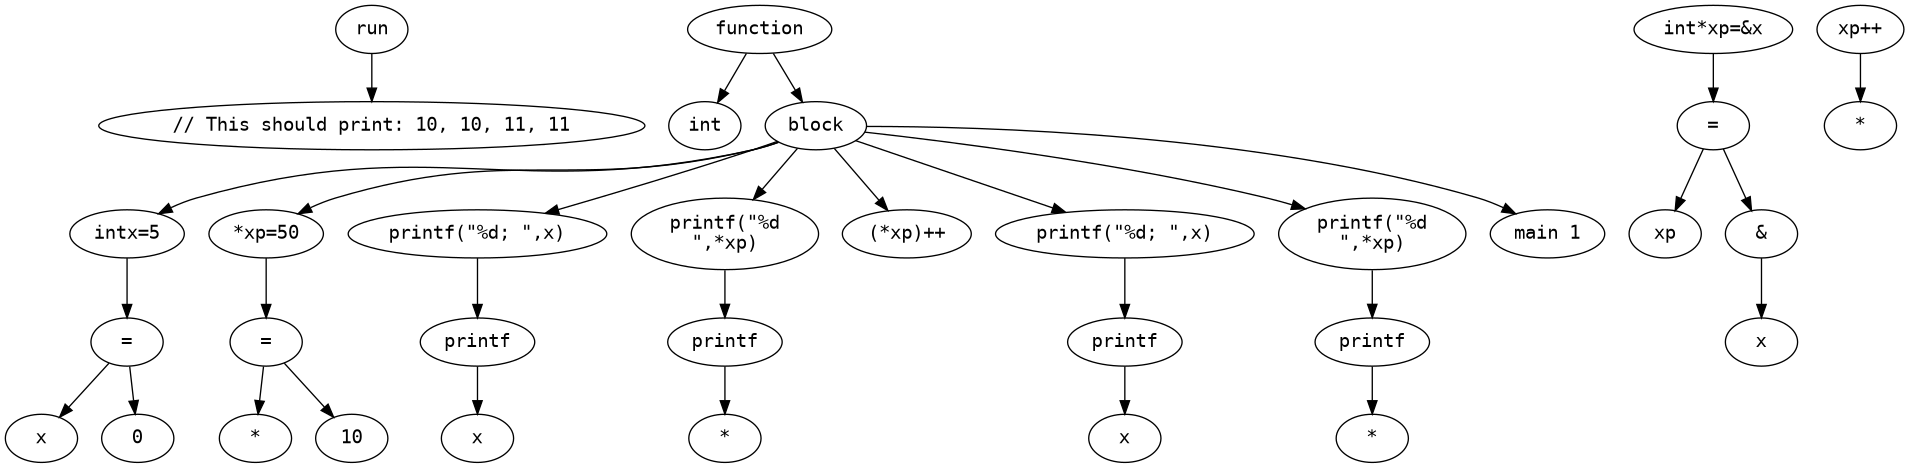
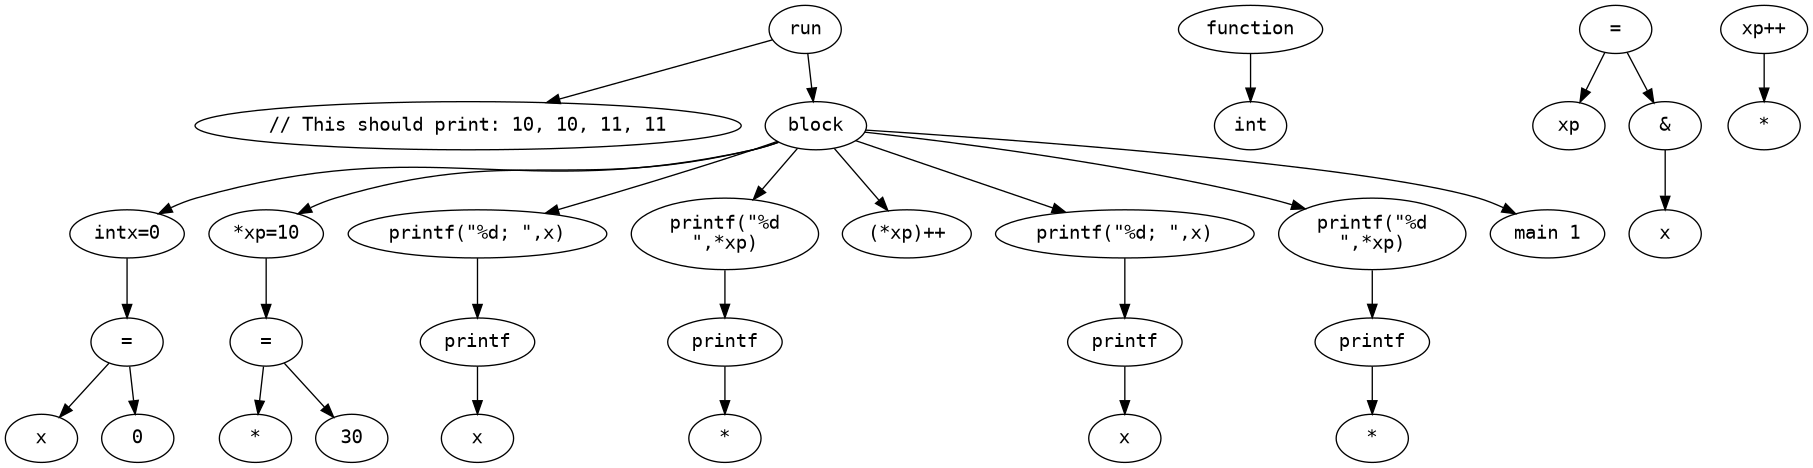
(1713, 29) -> none
(784, 72) -> (810, 71)
(127, 234) -> (127, 234)
(266, 234) -> (266, 234)
(352, 438) -> (352, 438)
